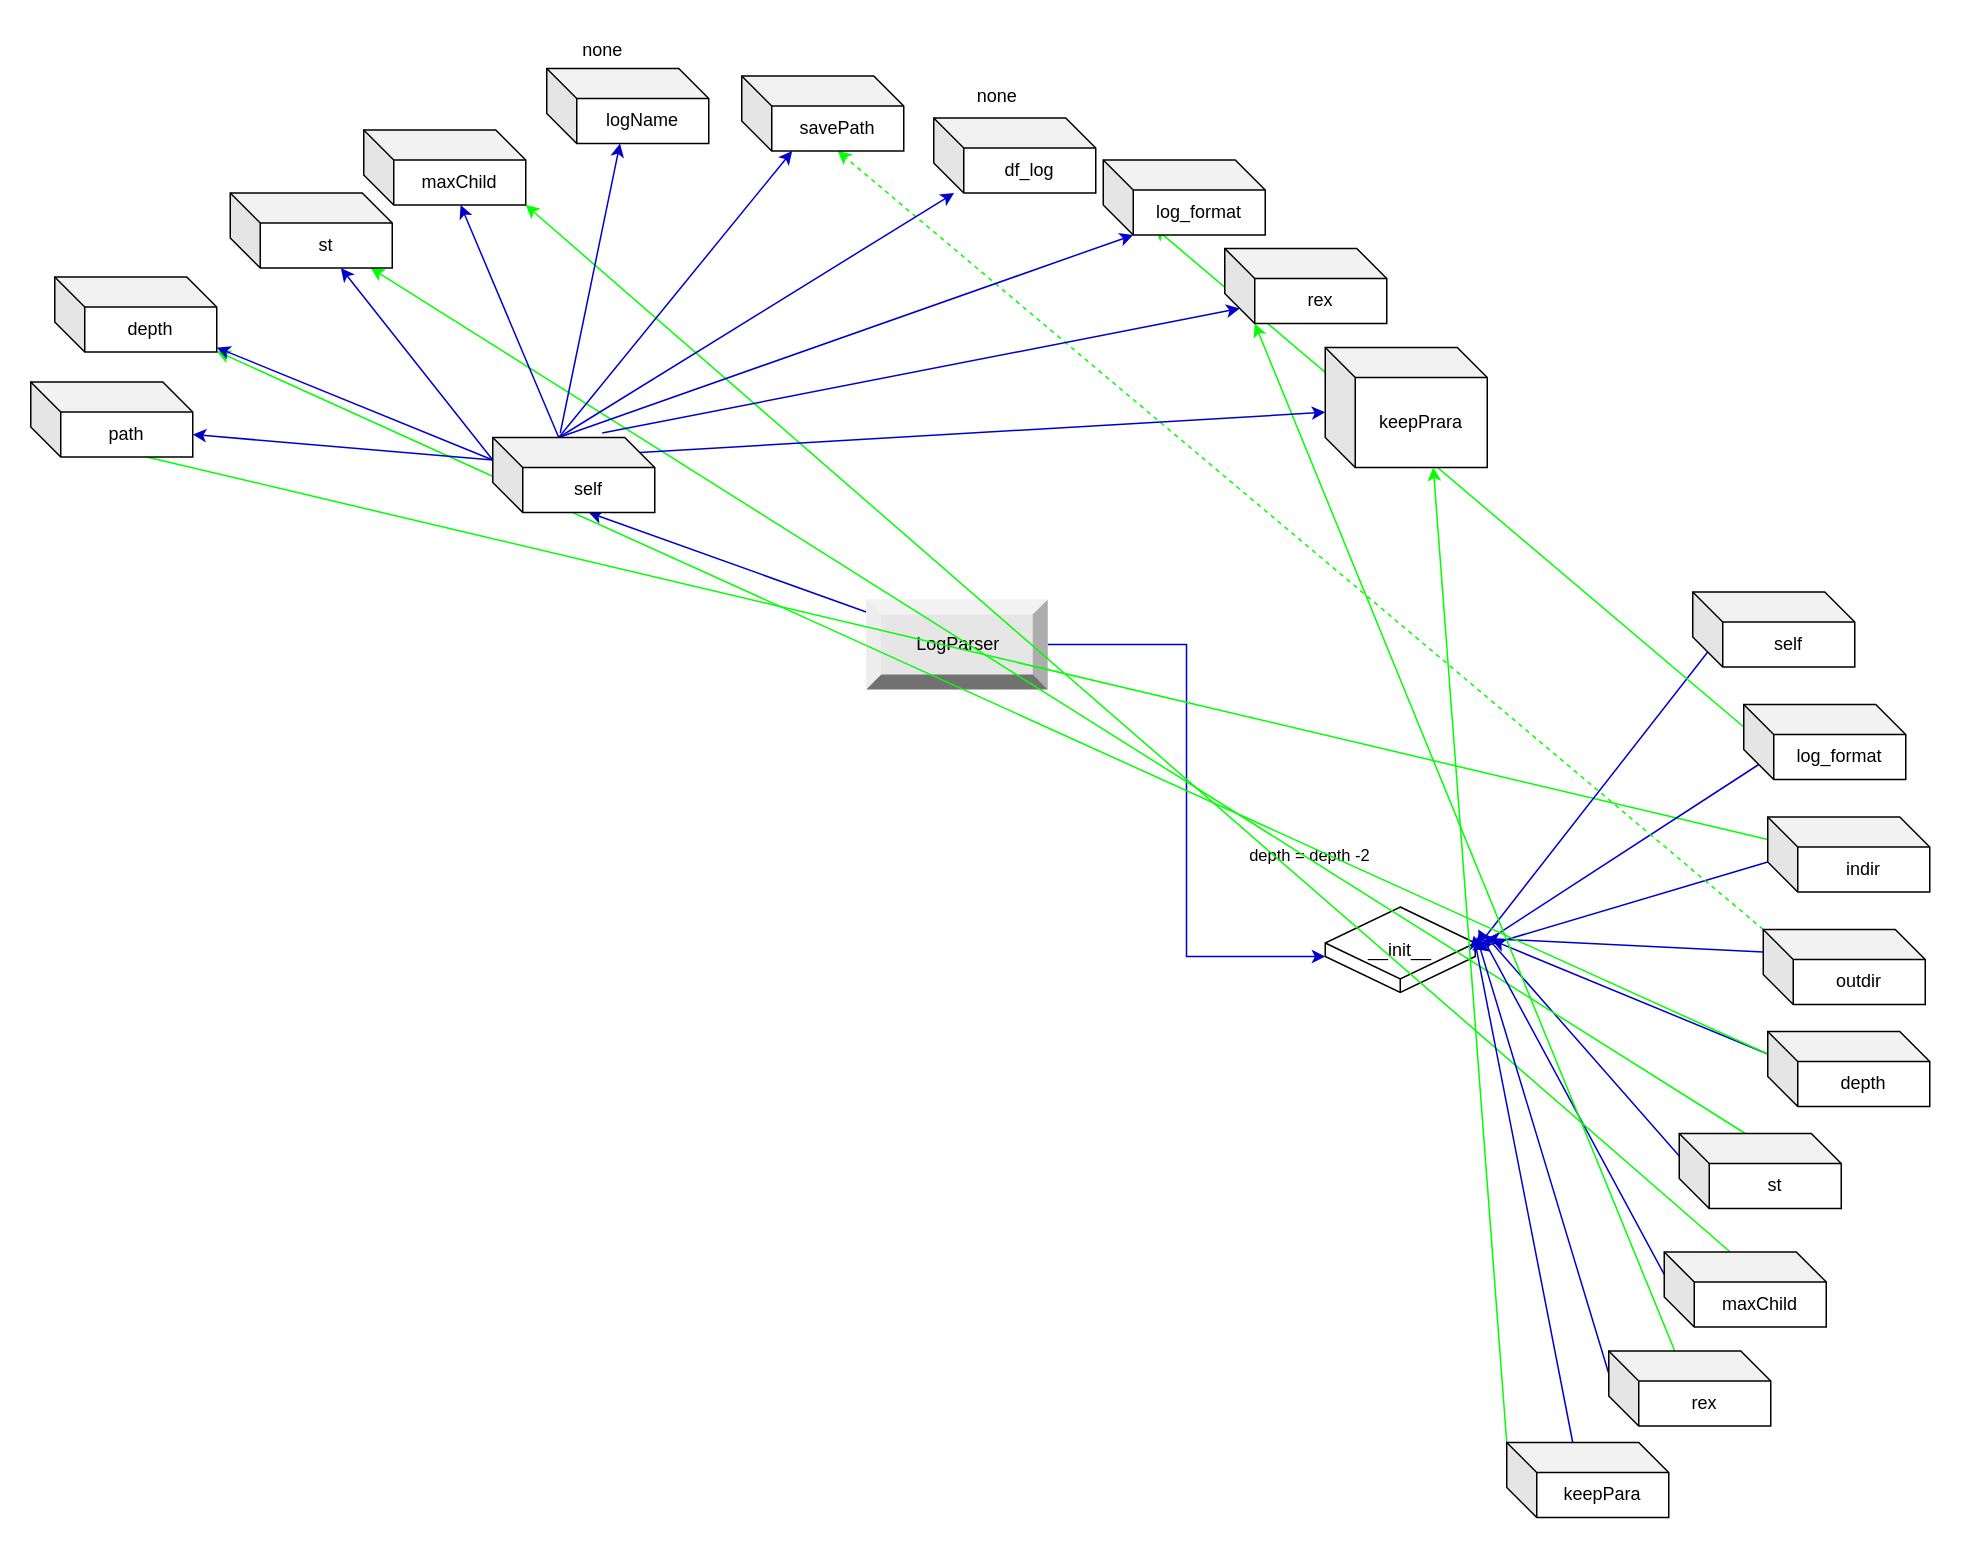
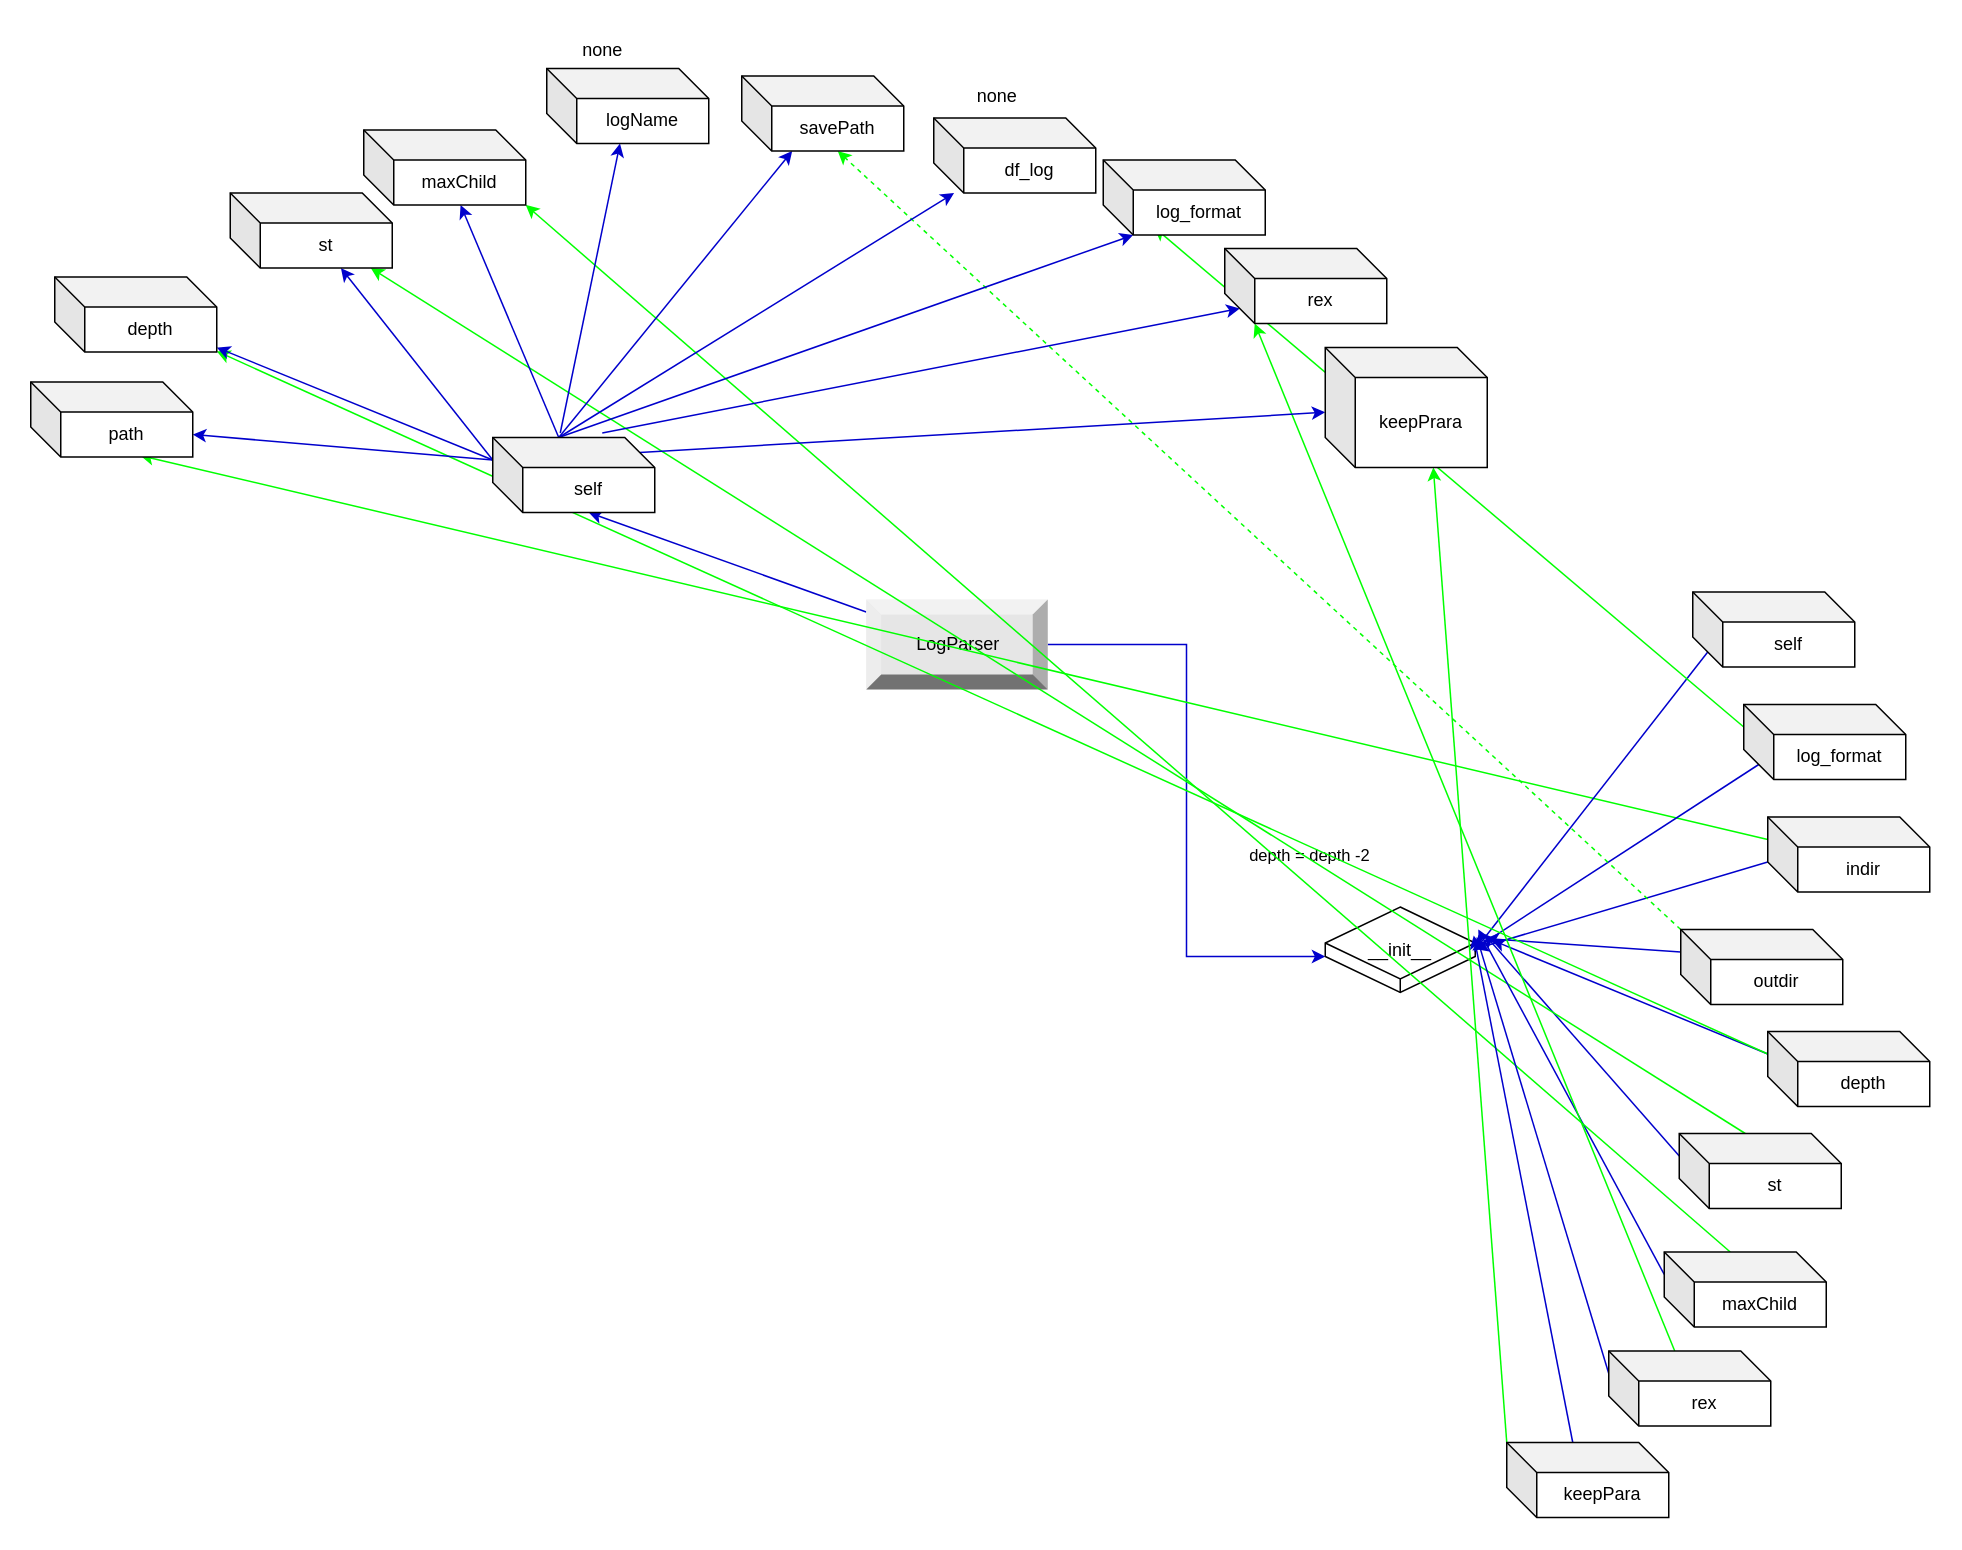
(147, 457) -> (152, 458)
(1844, 967) -> (1762, 967)
